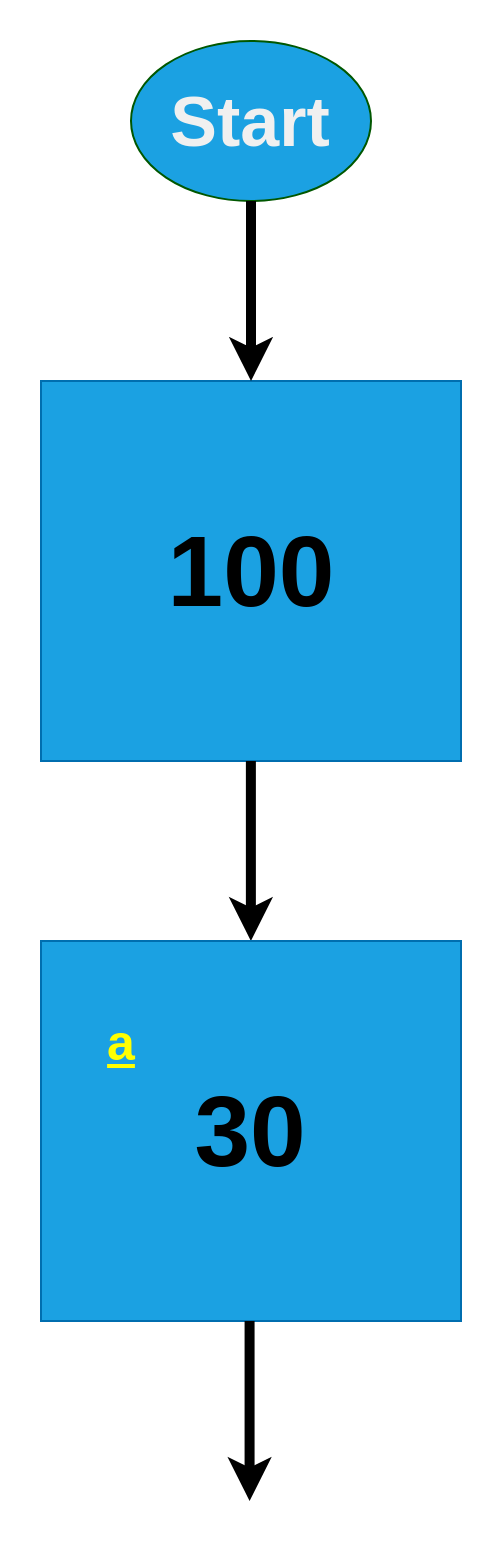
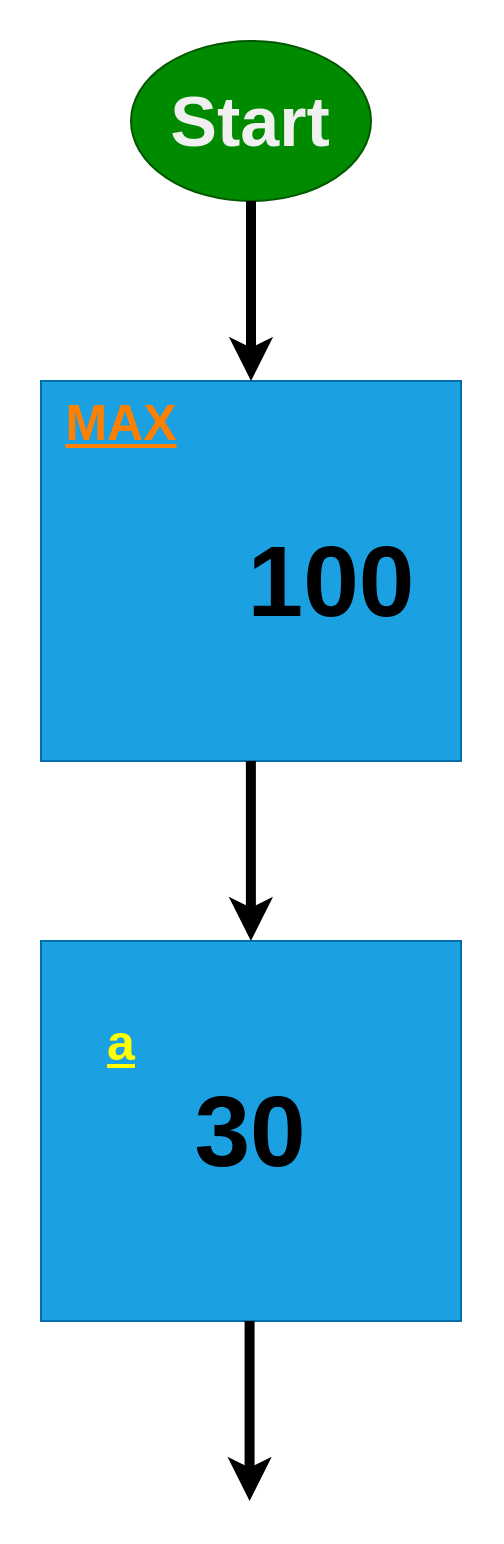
(251, 121) -> (251, 121)
none -> (121, 421)
(251, 571) -> (331, 581)
